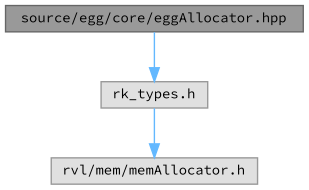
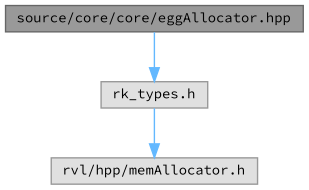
(154, 19) -> (154, 19)
(154, 171) -> (154, 171)
